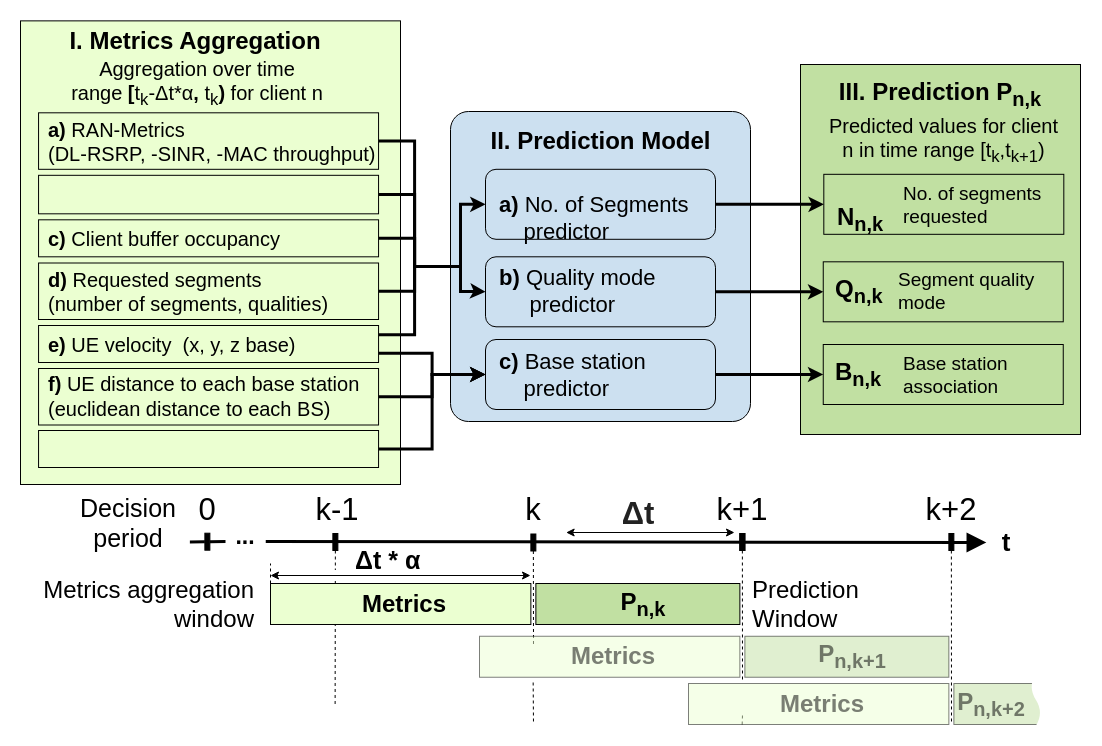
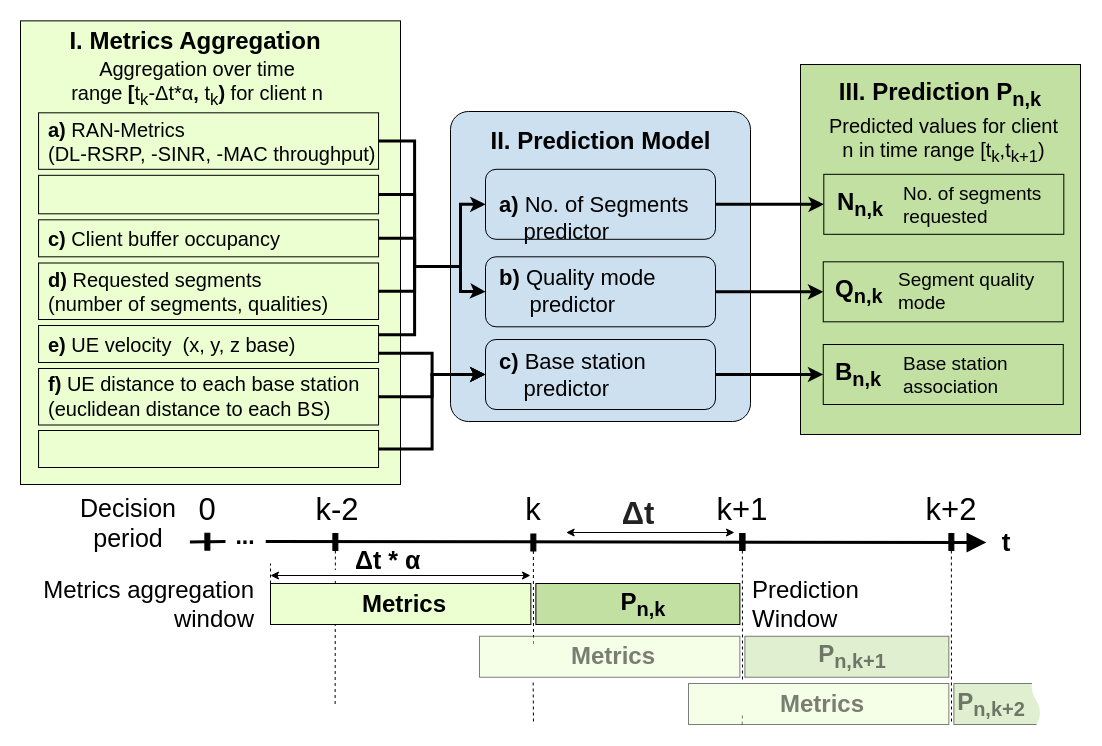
(855, 219) -> (855, 204)
(338, 510) -> (338, 510)
